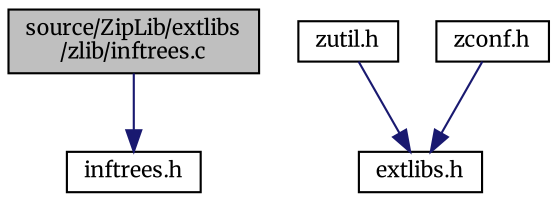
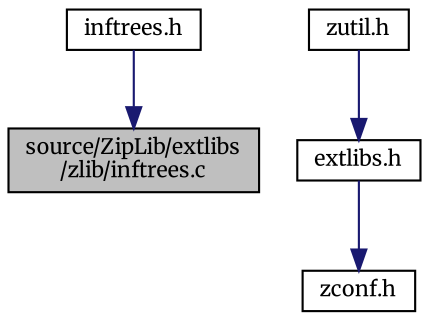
(462, 97) -> (359, 215)
(134, 102) -> (134, 78)
